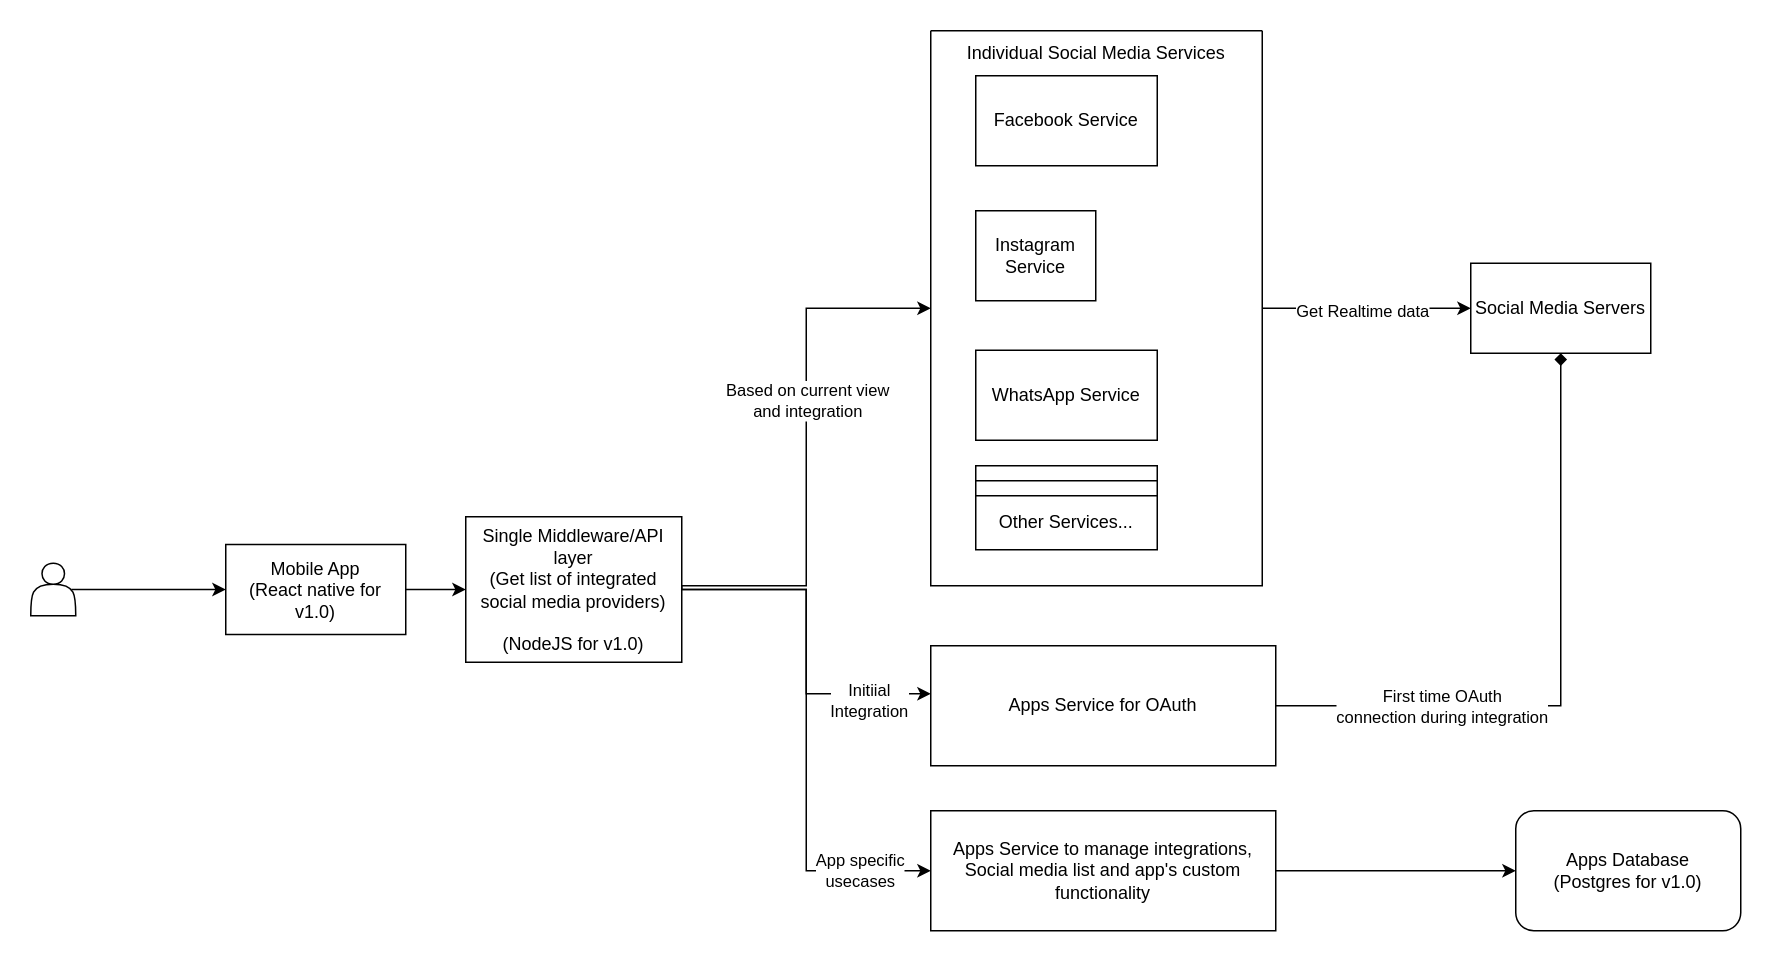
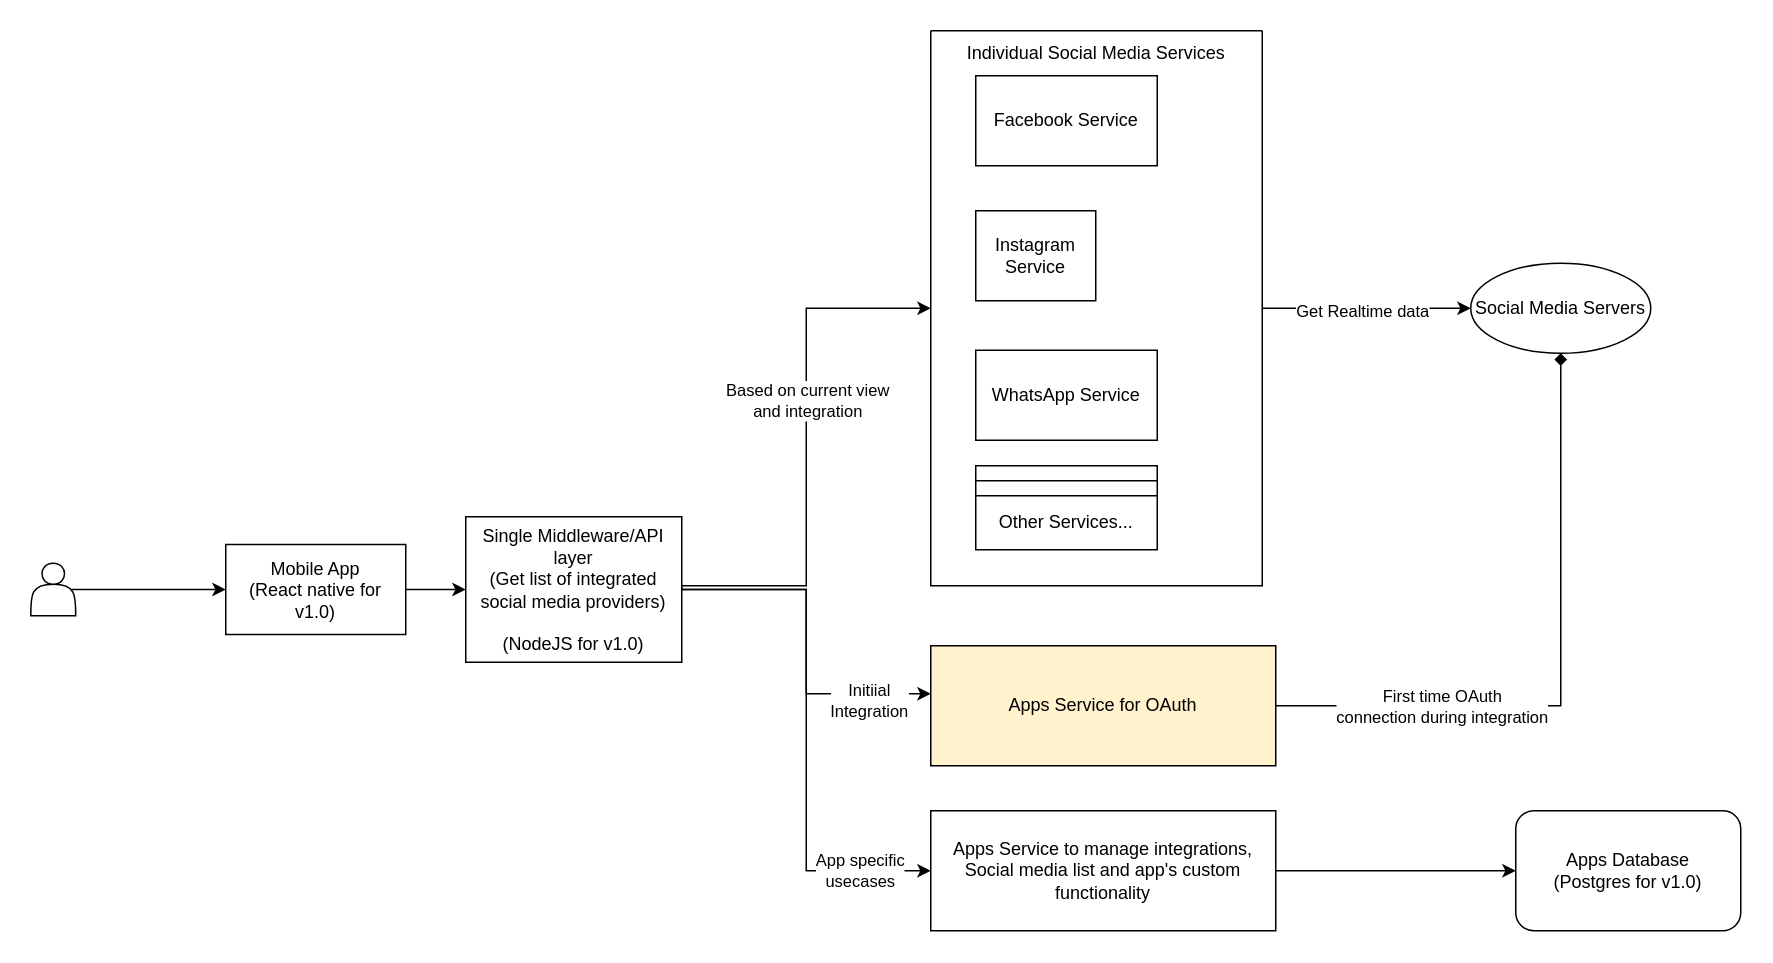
(1561, 308) -> (1561, 308)
(1103, 706) -> (1103, 706)
